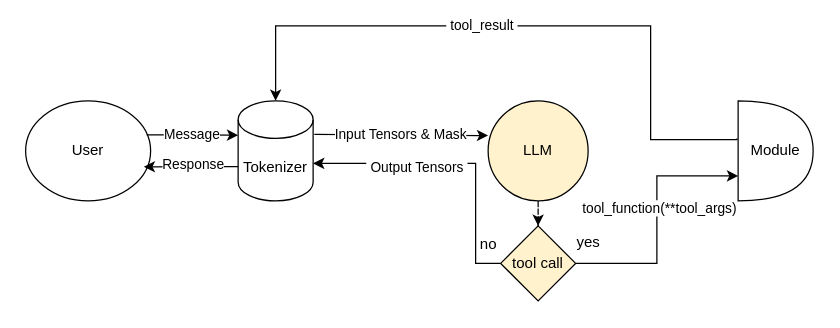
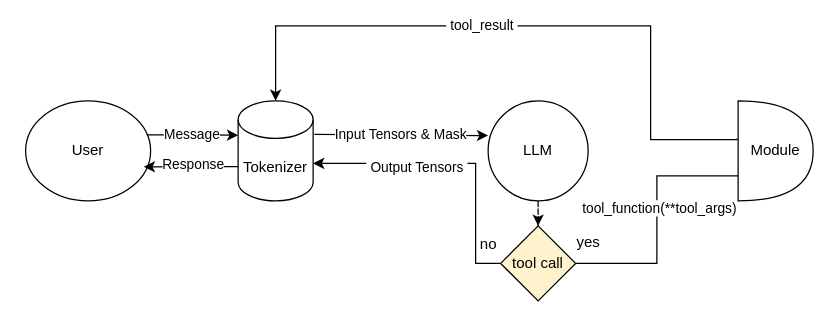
(538, 151) -> (538, 151)
(728, 176) -> (731, 176)
